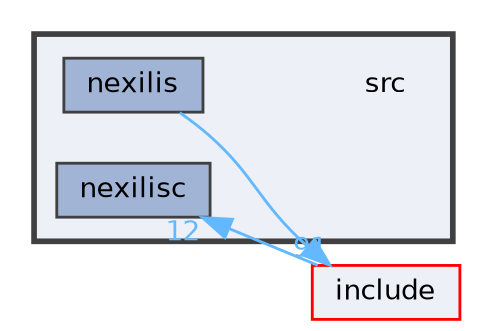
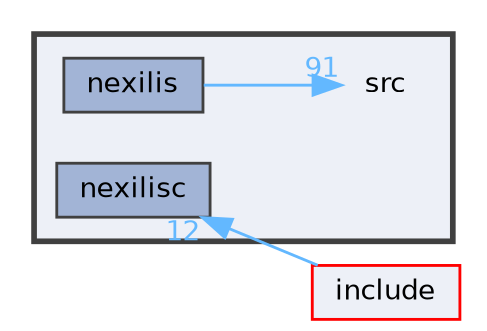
(247, 176) -> (258, 85)
